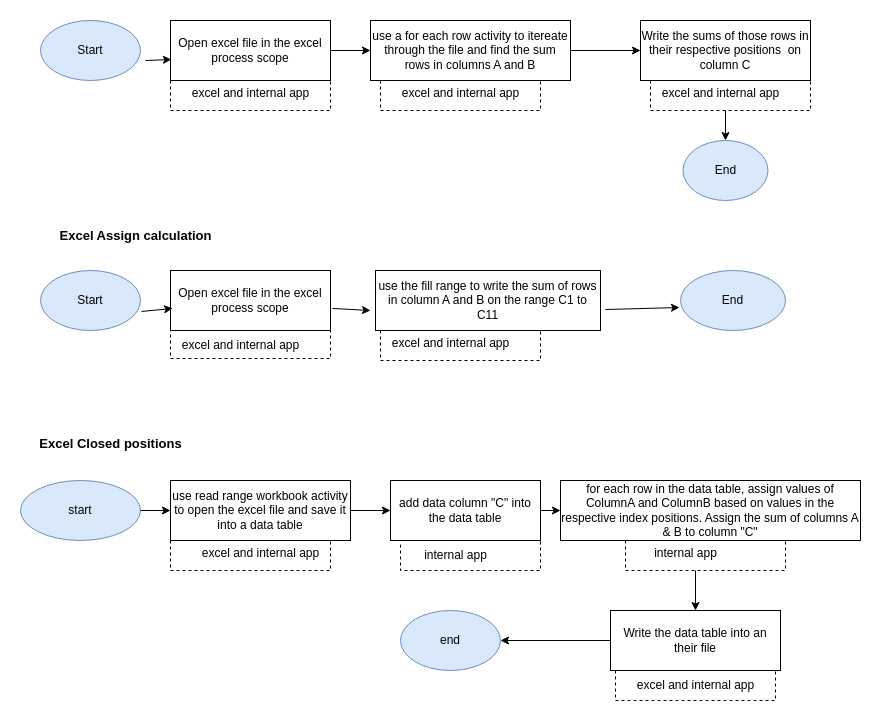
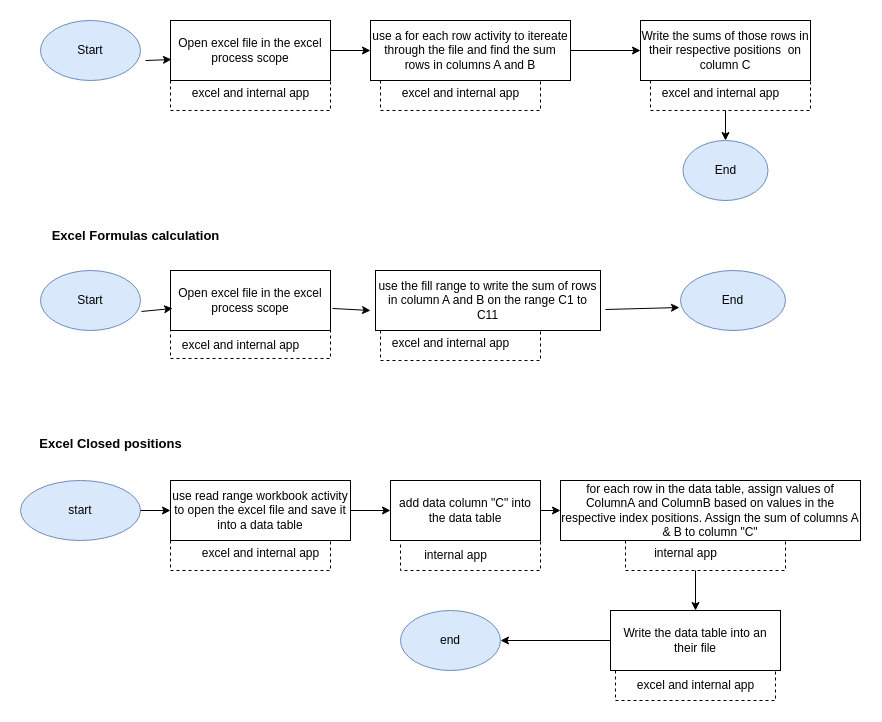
(136, 236) -> (136, 236)
